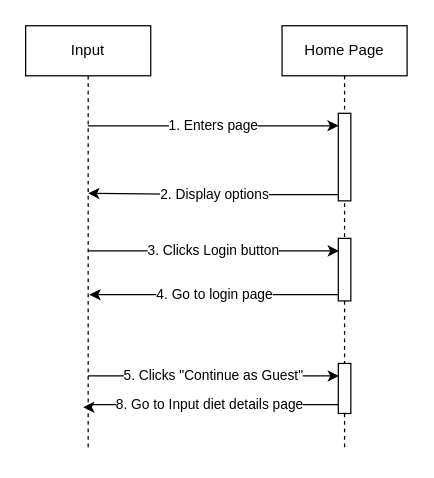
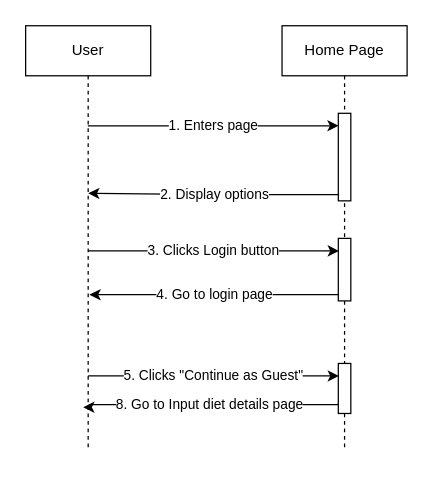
(88, 51) -> (88, 51)
